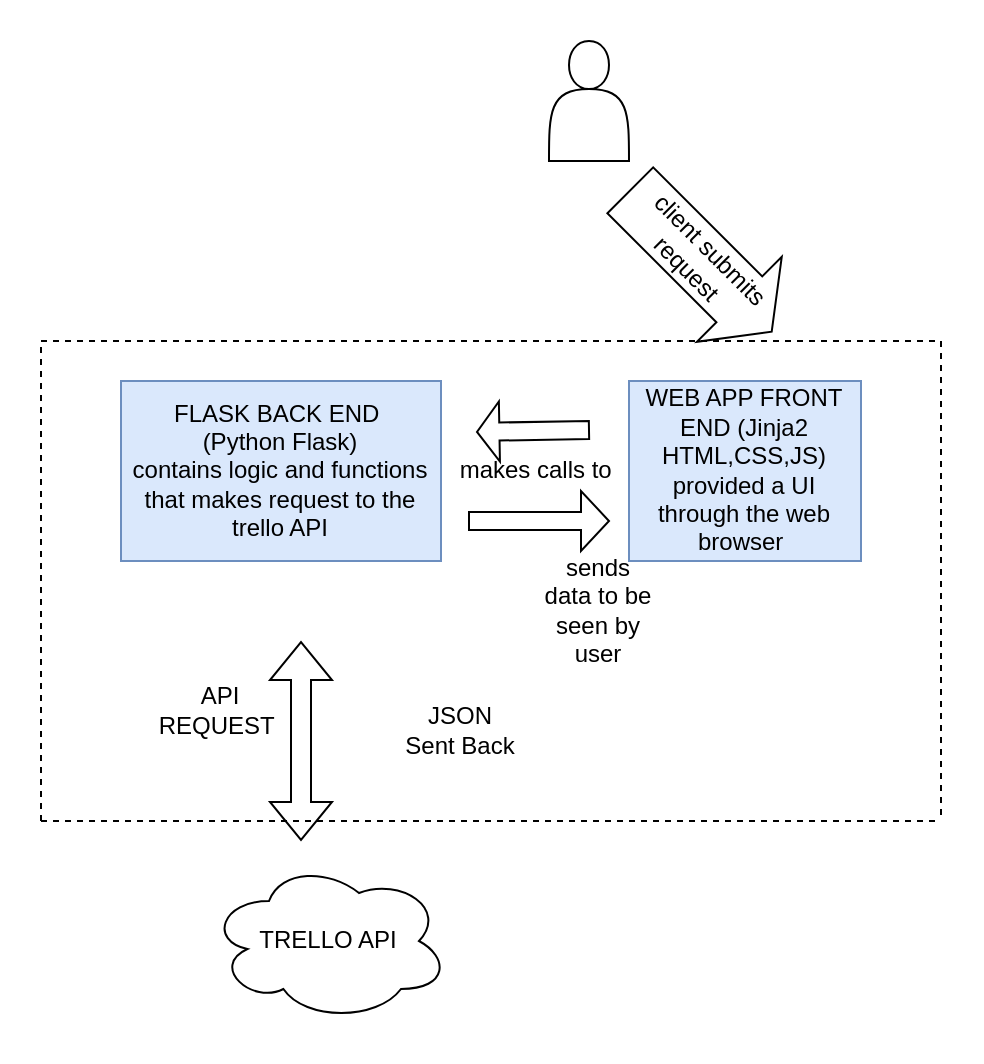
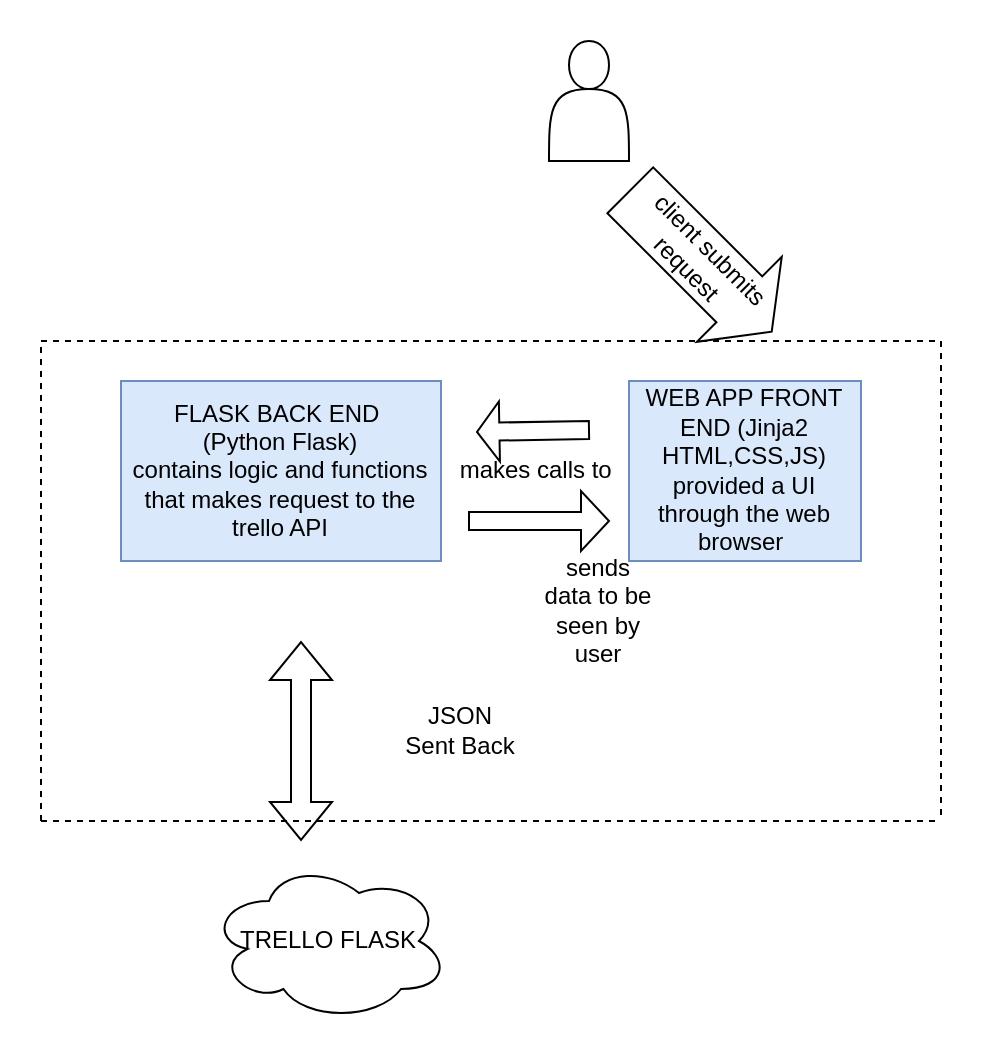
(221, 711) -> none
(329, 941) -> (329, 941)
